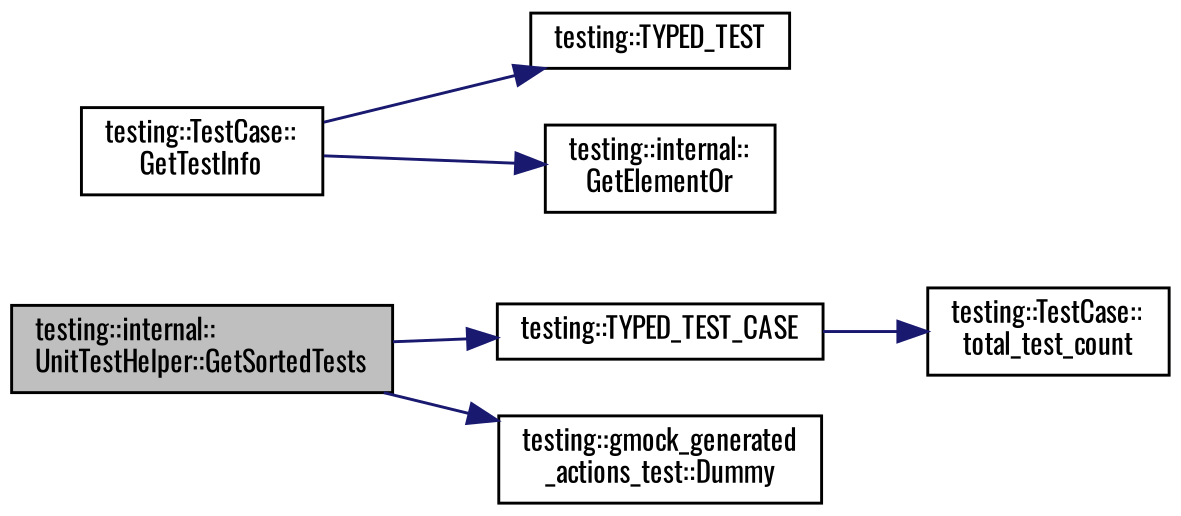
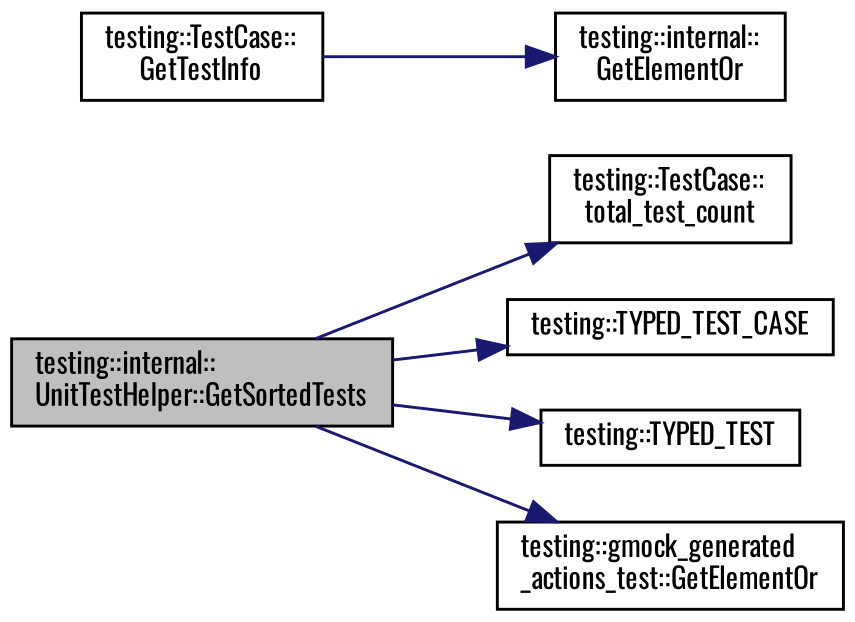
(420, 99) -> (452, 412)
(860, 332) -> (423, 296)
(660, 460) -> (670, 566)
